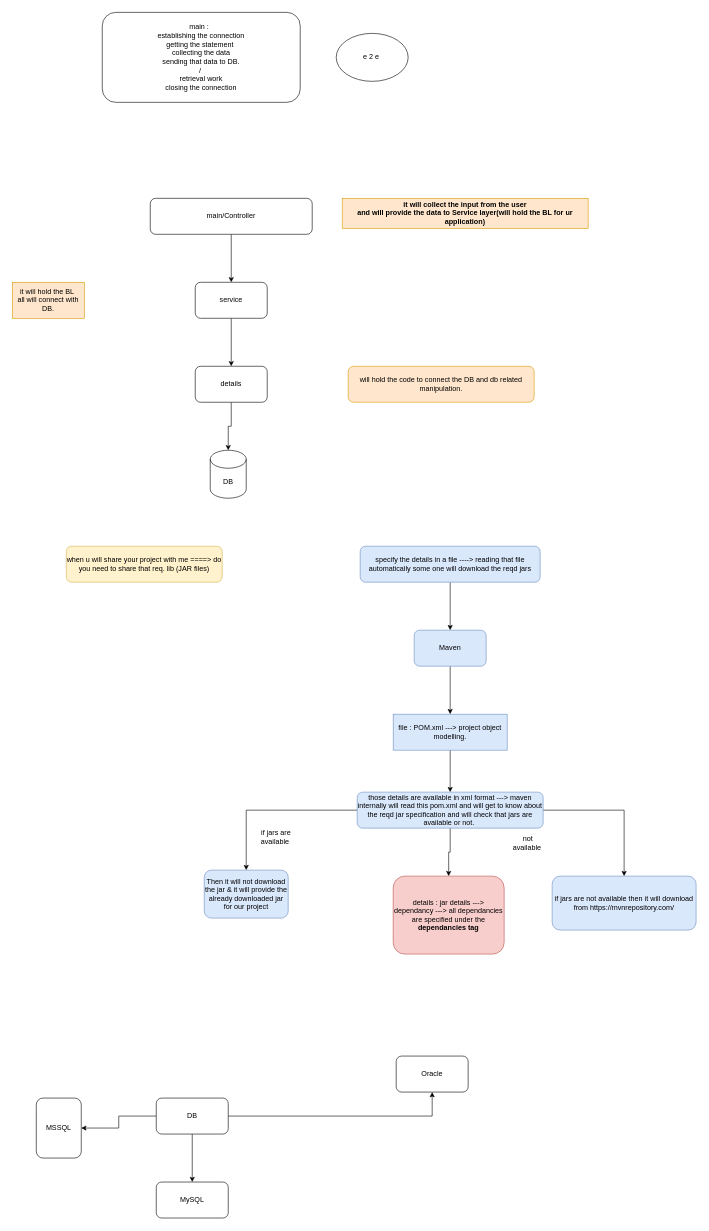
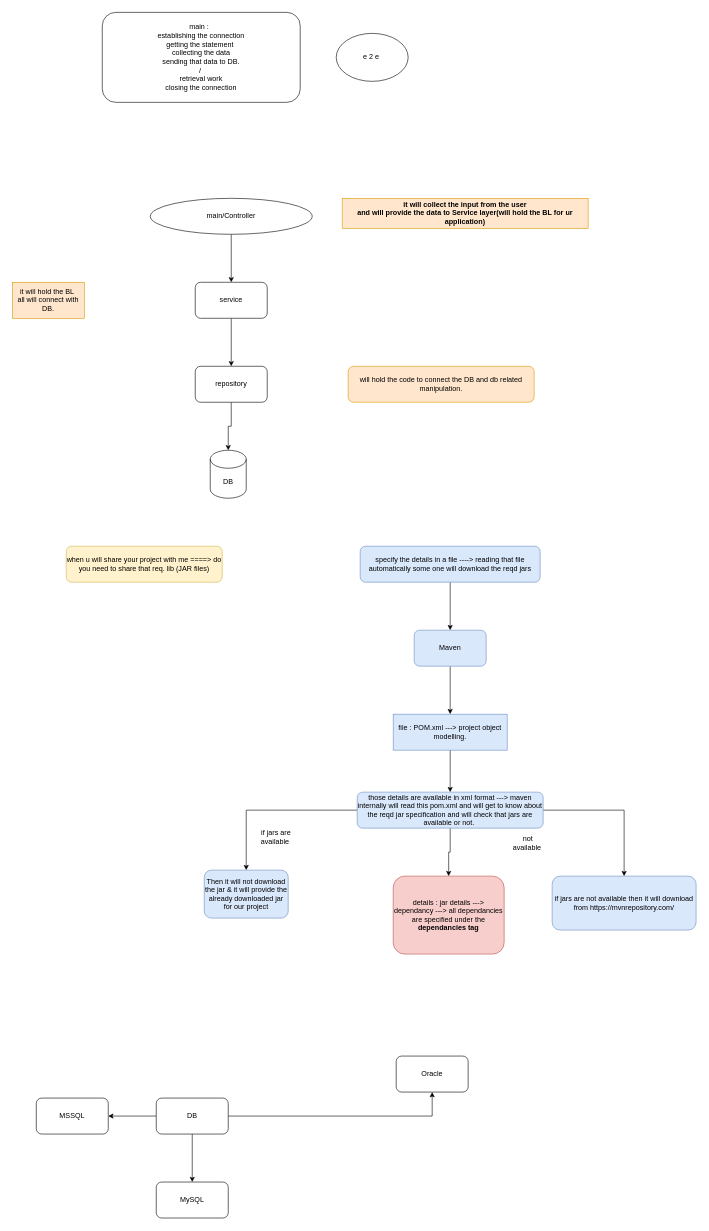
(231, 216) -> (231, 216)
(231, 384) -> (231, 384)
(59, 1128) -> (72, 1116)
